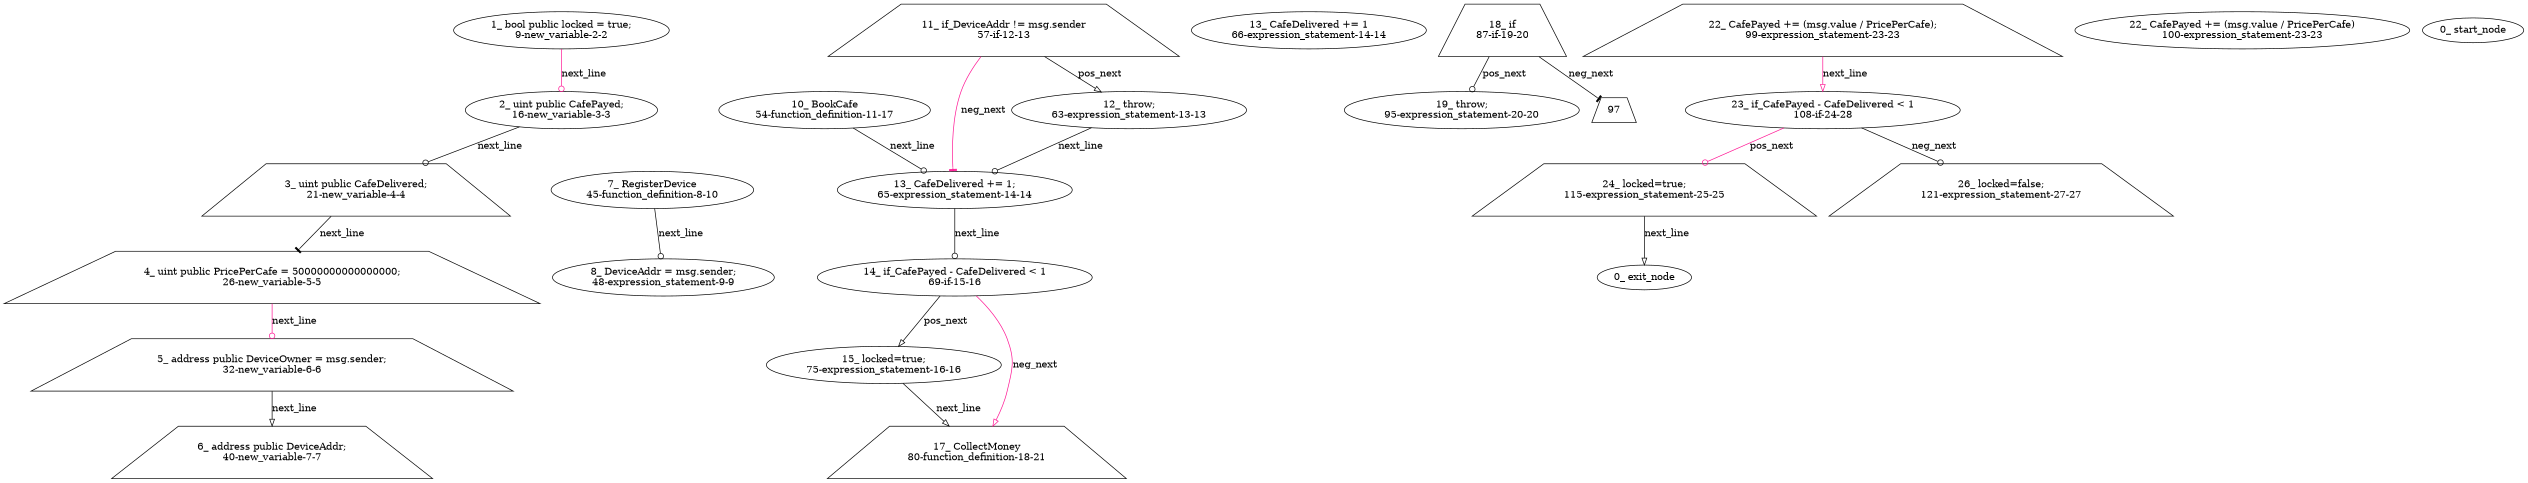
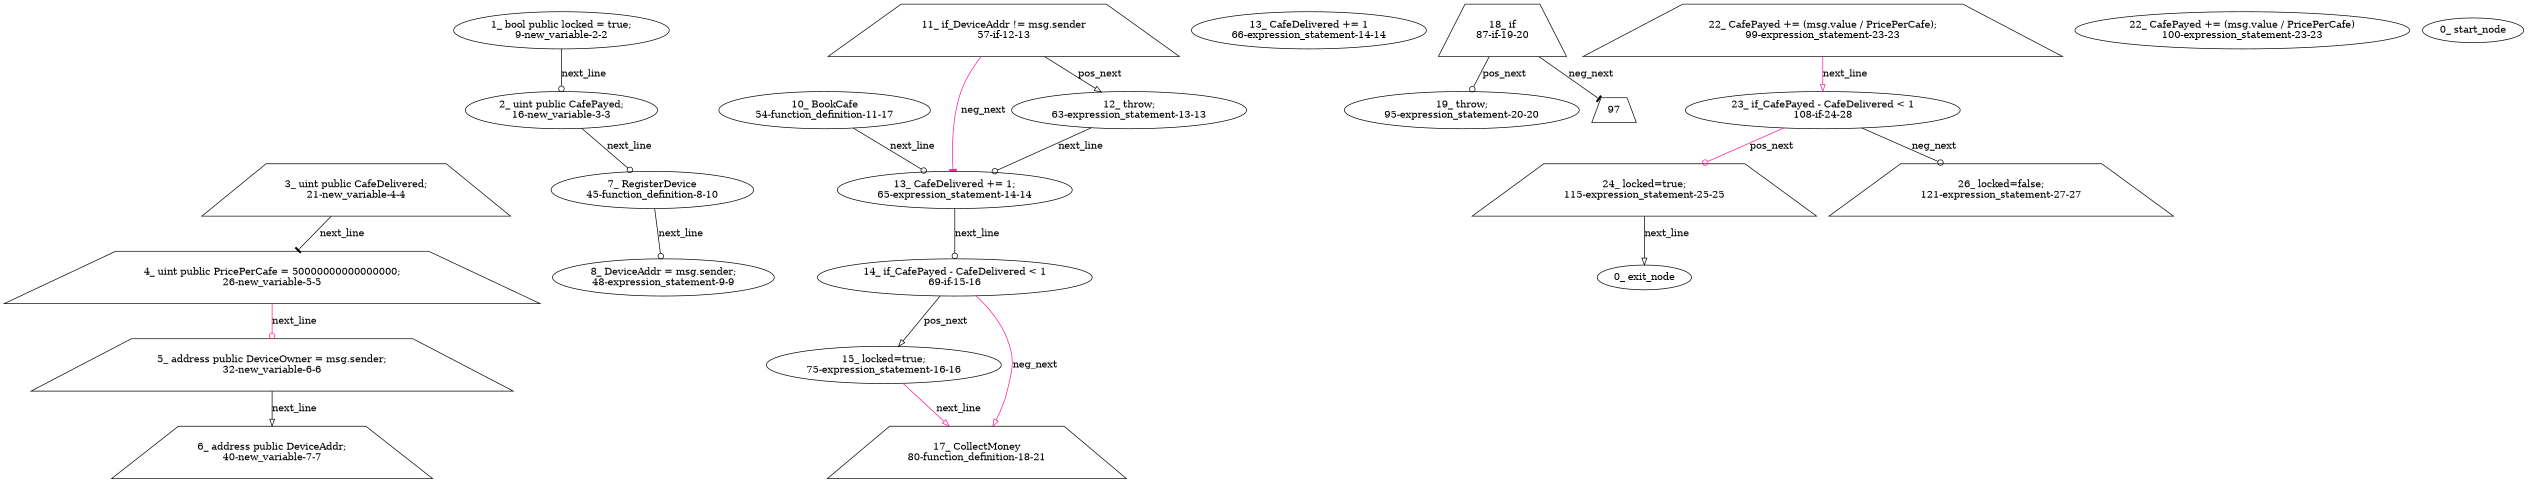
(561, 67) -> (561, 67)
(474, 144) -> (605, 148)
(923, 402) -> (923, 402)
